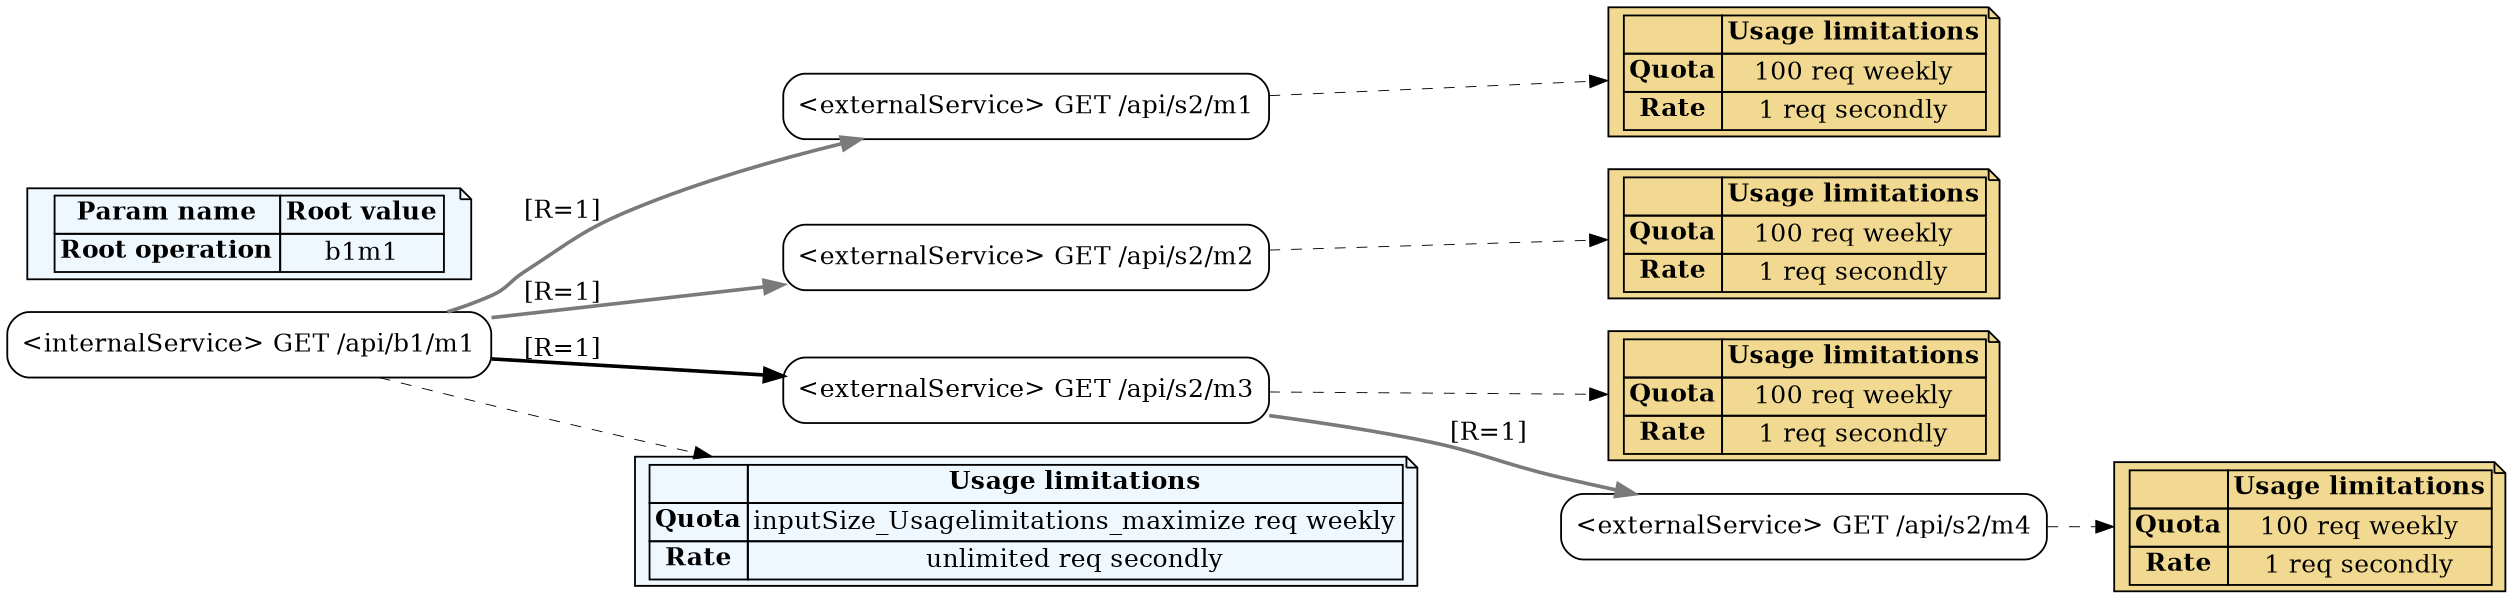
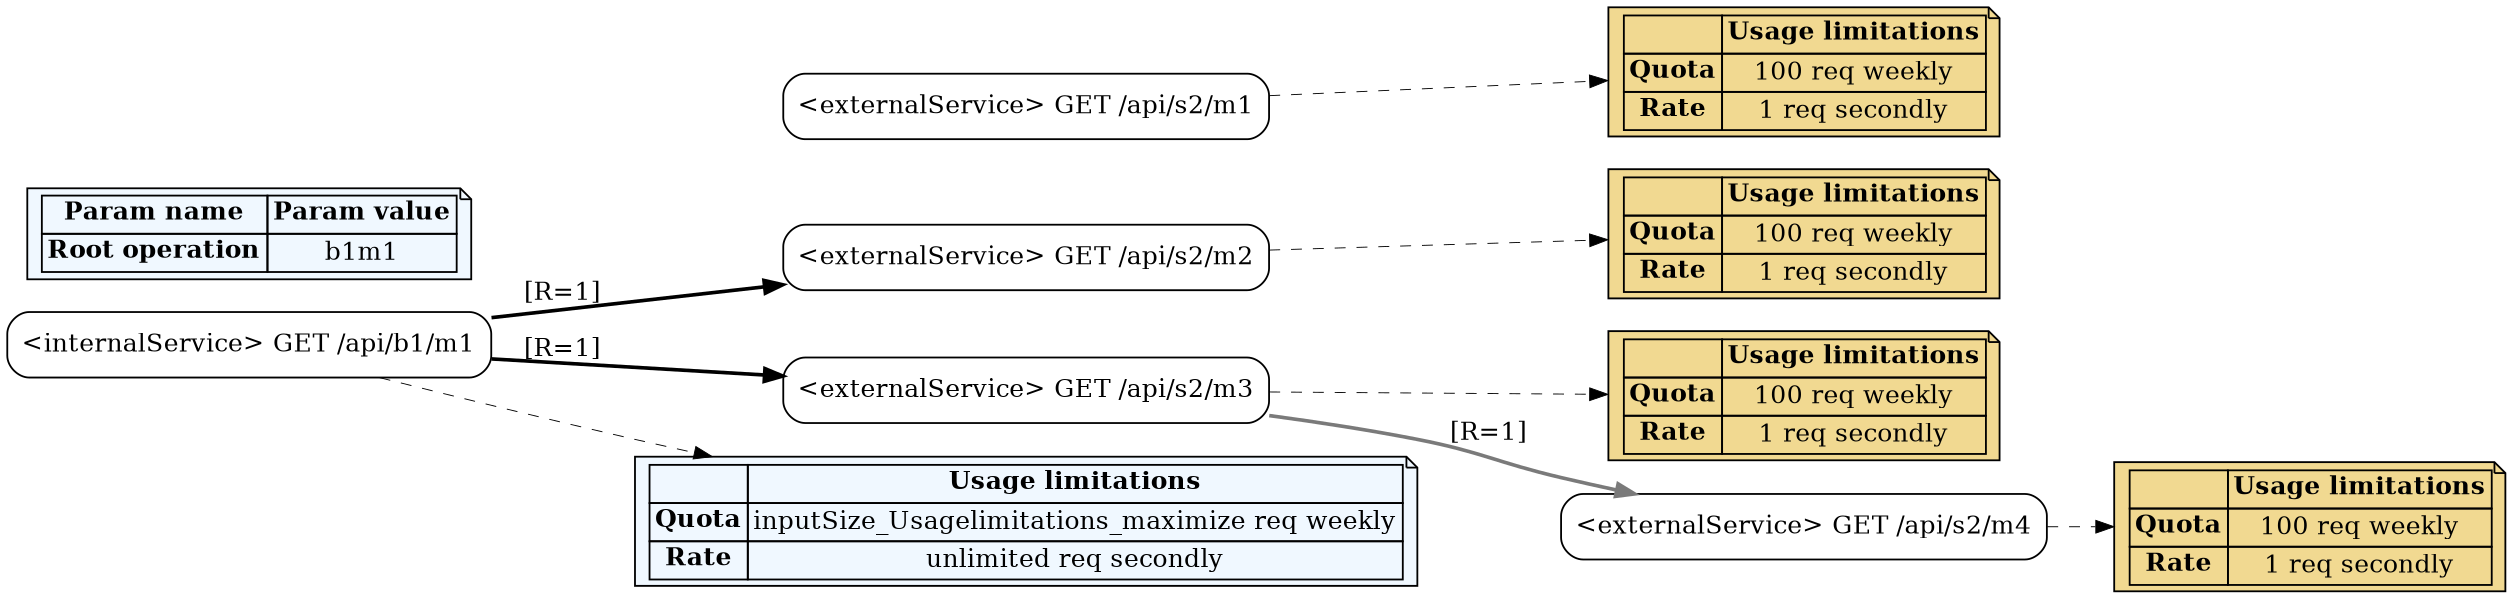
(635, 208) -> none
(362, 212) -> (362, 212)
(628, 302) -> (628, 302)
